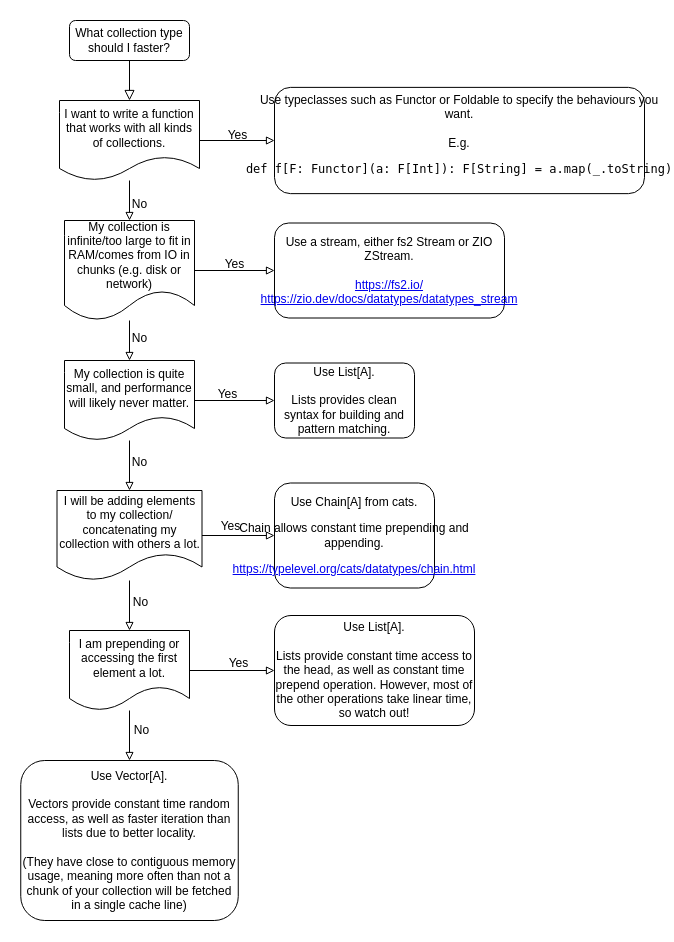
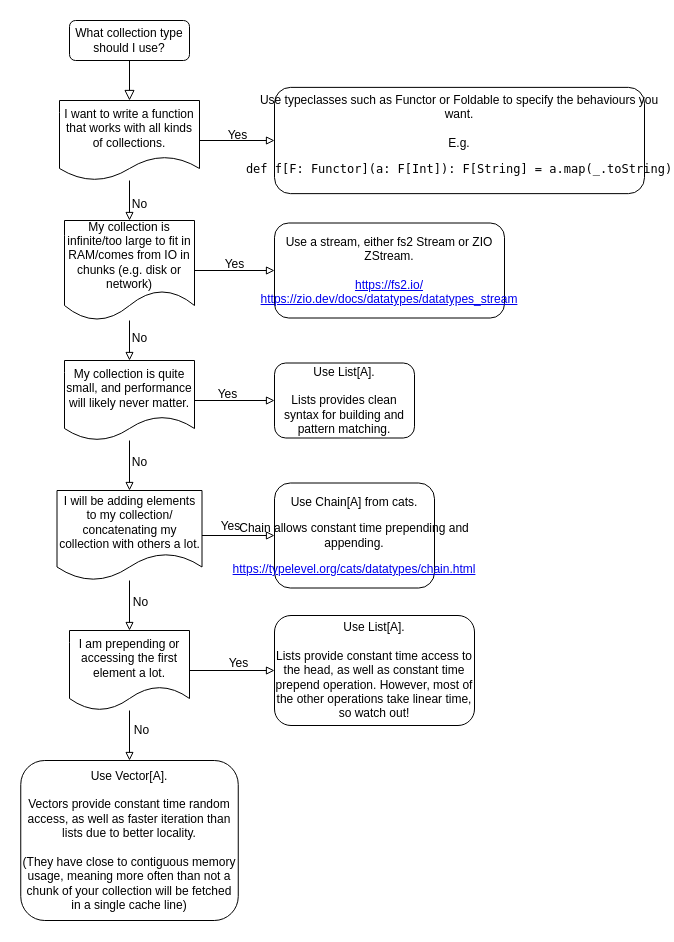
(130, 41) -> (130, 41)
